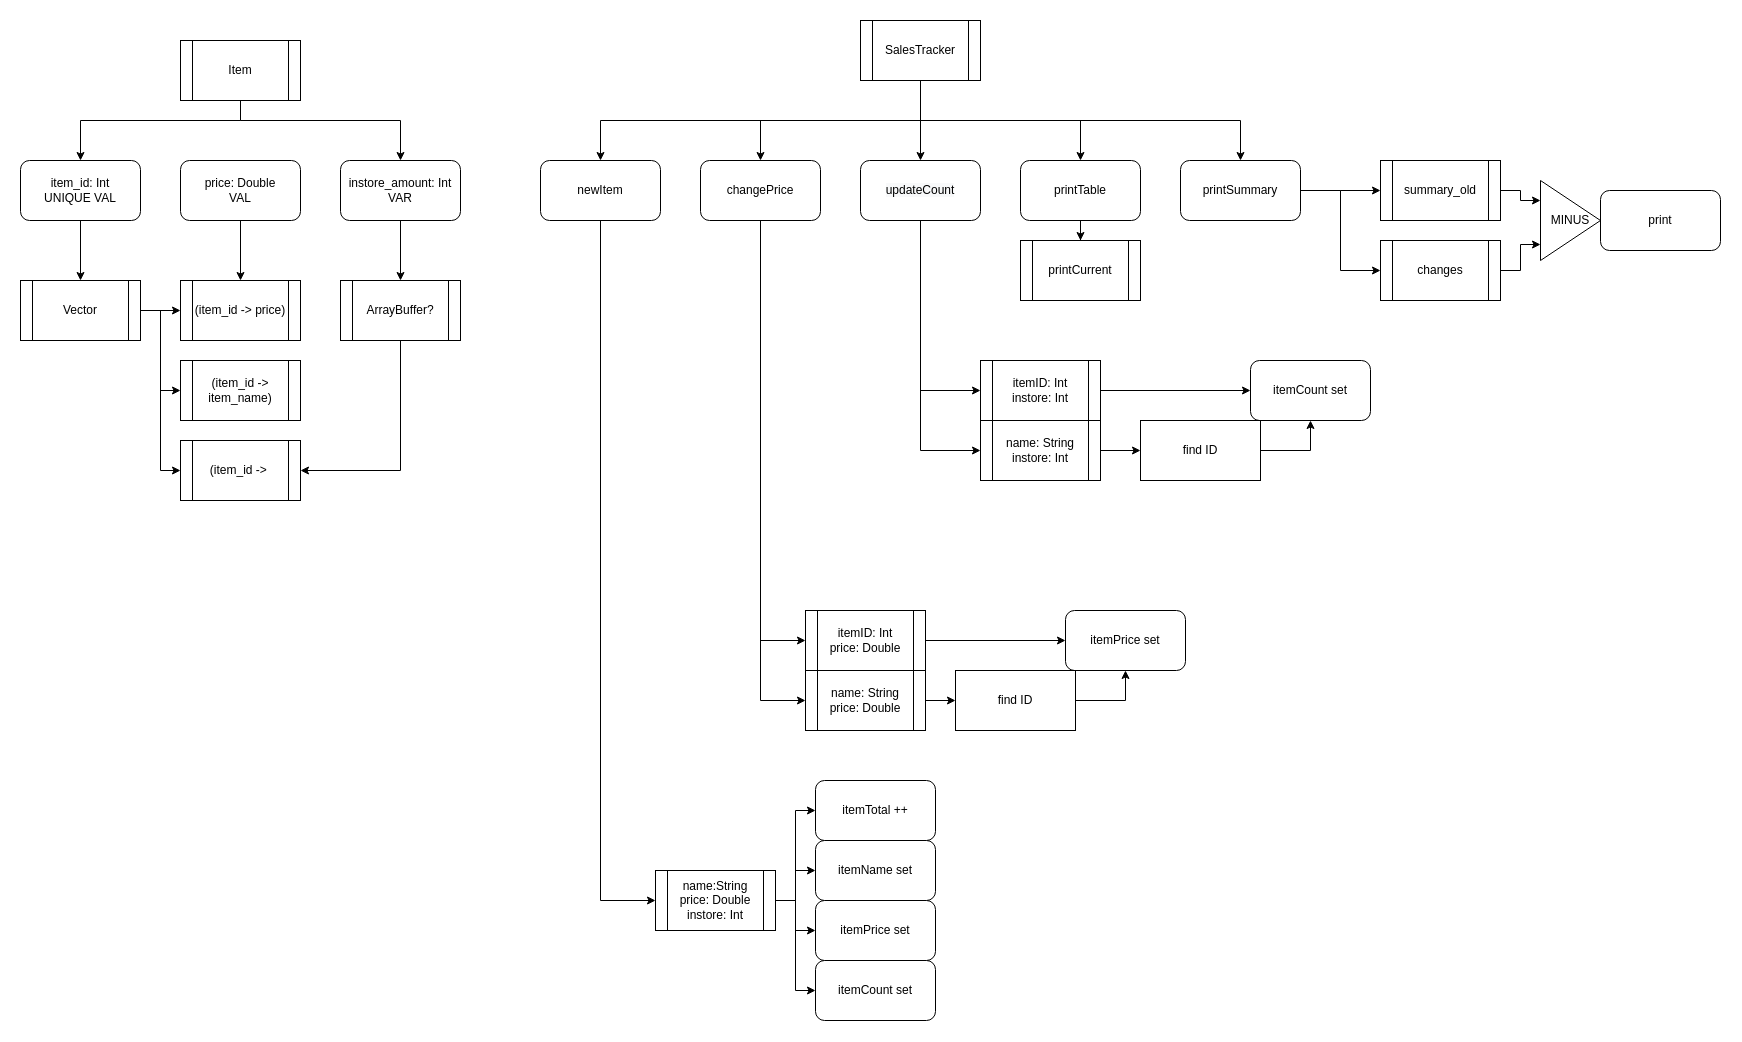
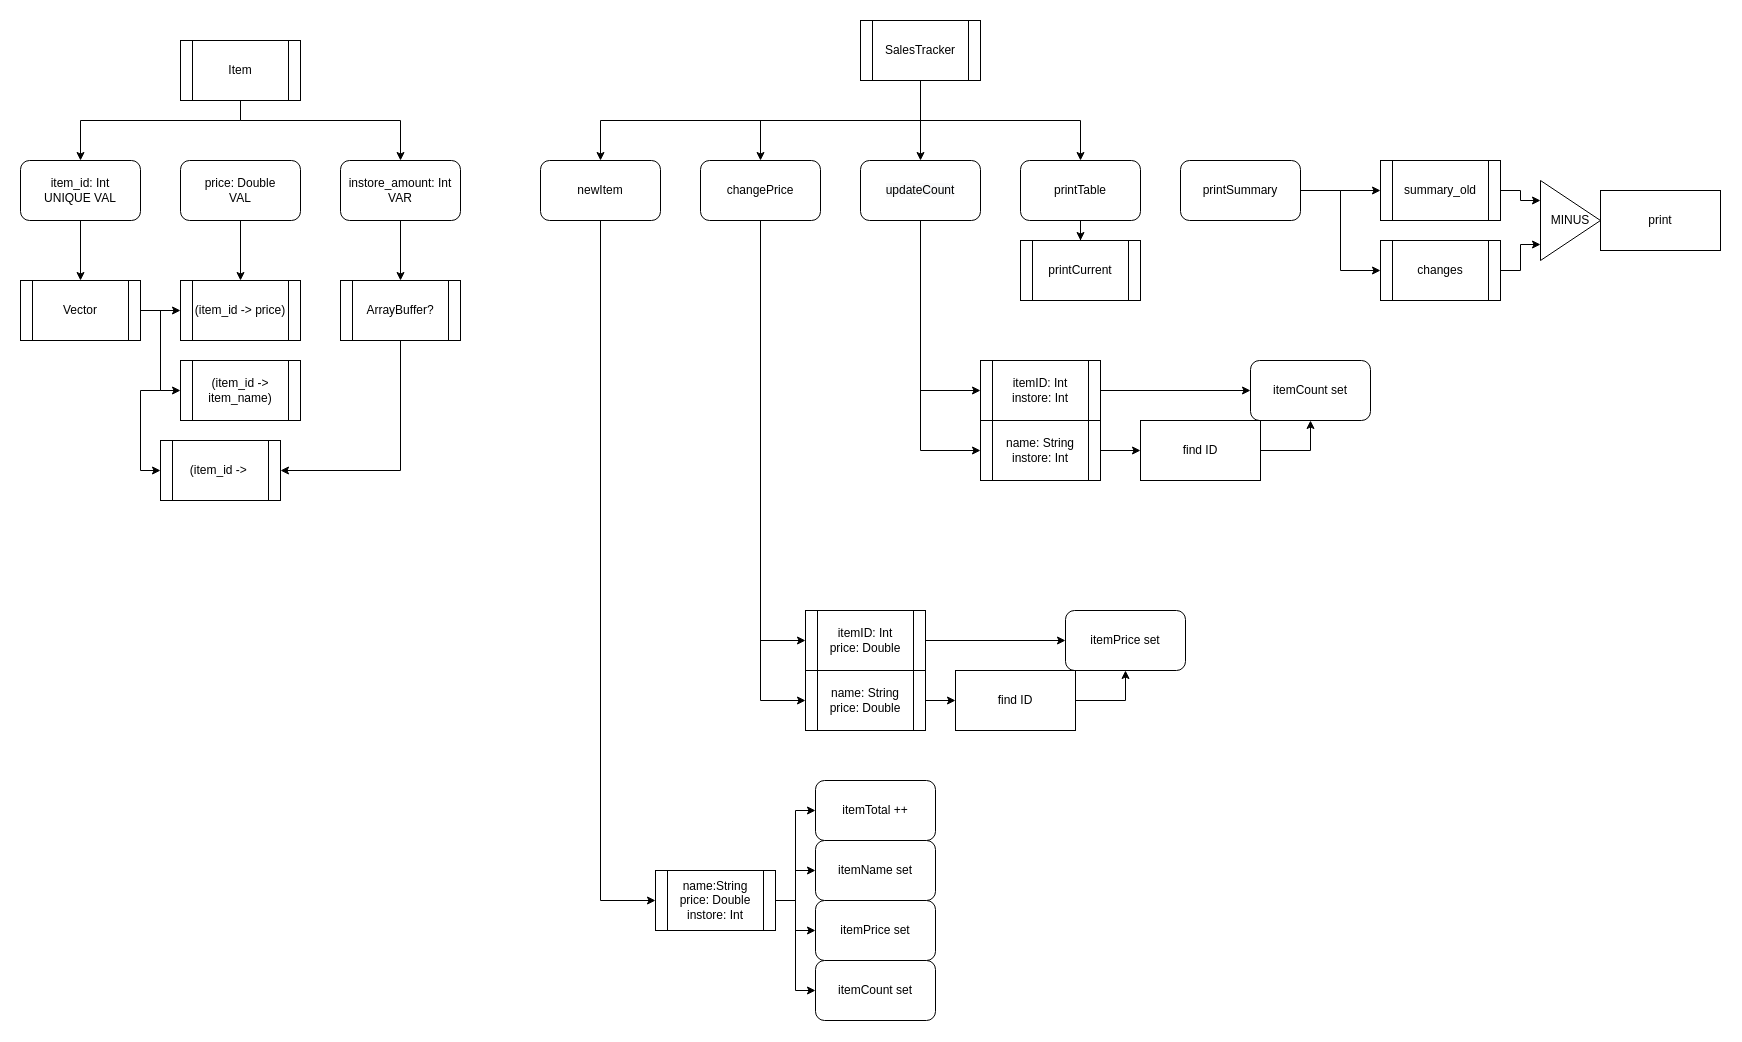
(1178, 121) -> none
(1661, 221) -> (1661, 221)
(241, 471) -> (221, 471)
